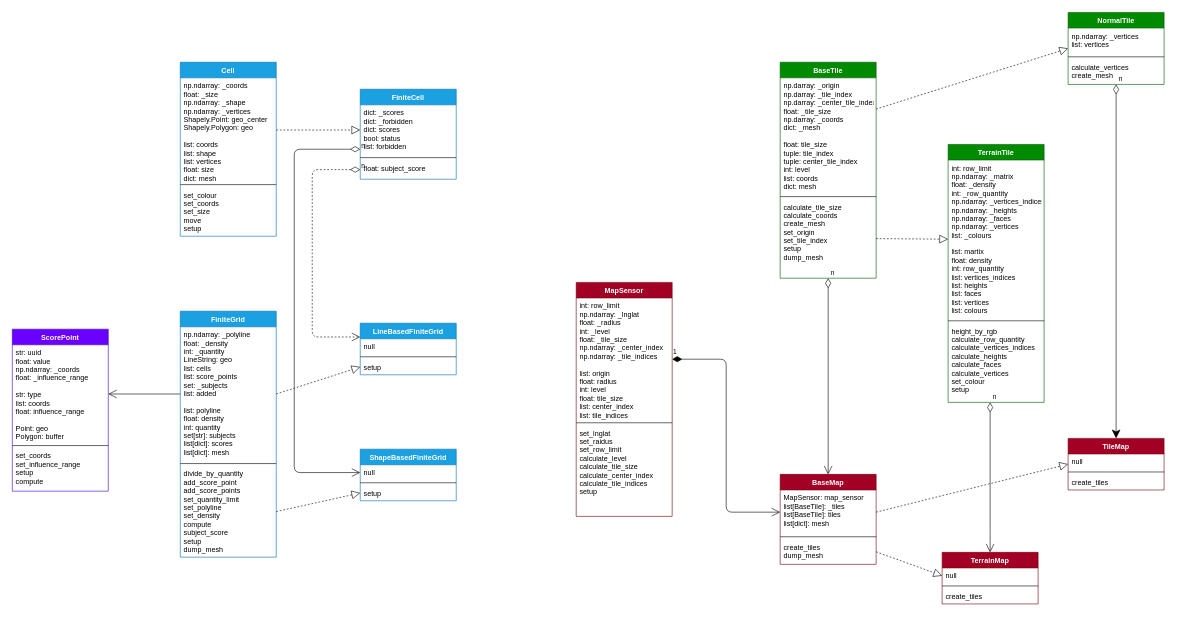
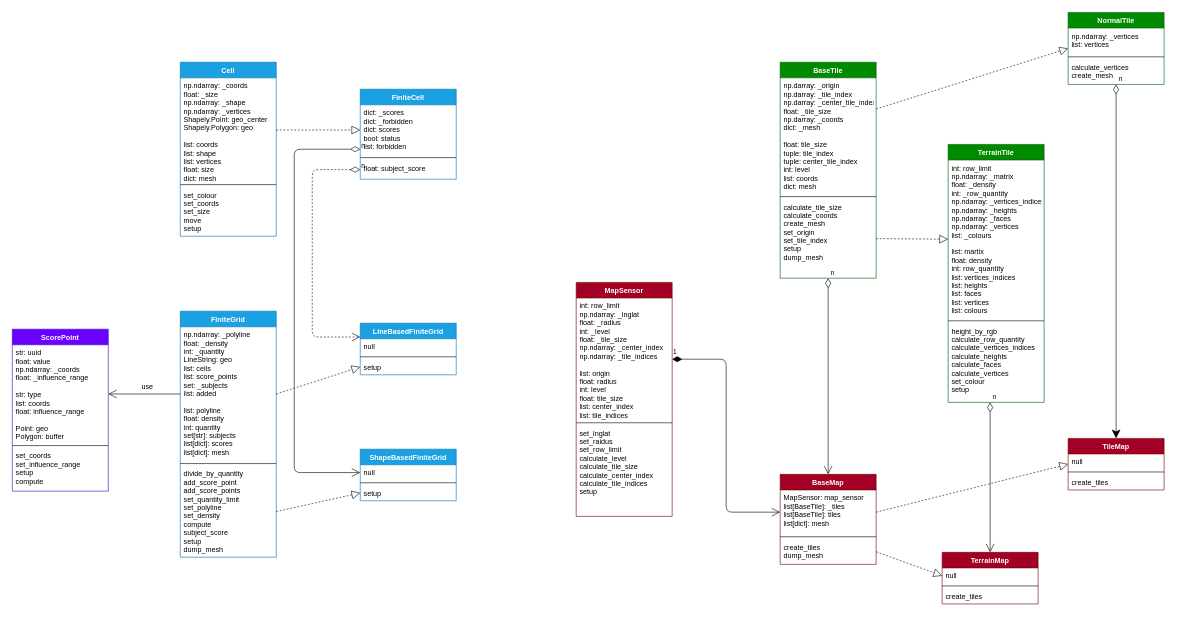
none -> (147, 387)
